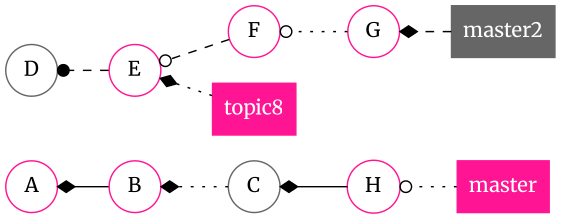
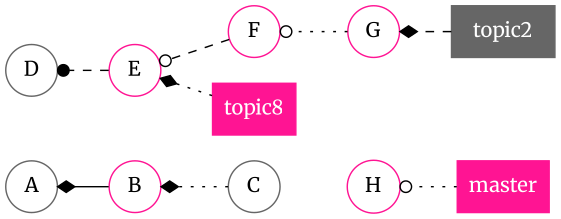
(503, 32) -> (503, 32)
(32, 187) -> (32, 187)
(323, 187) -> none
